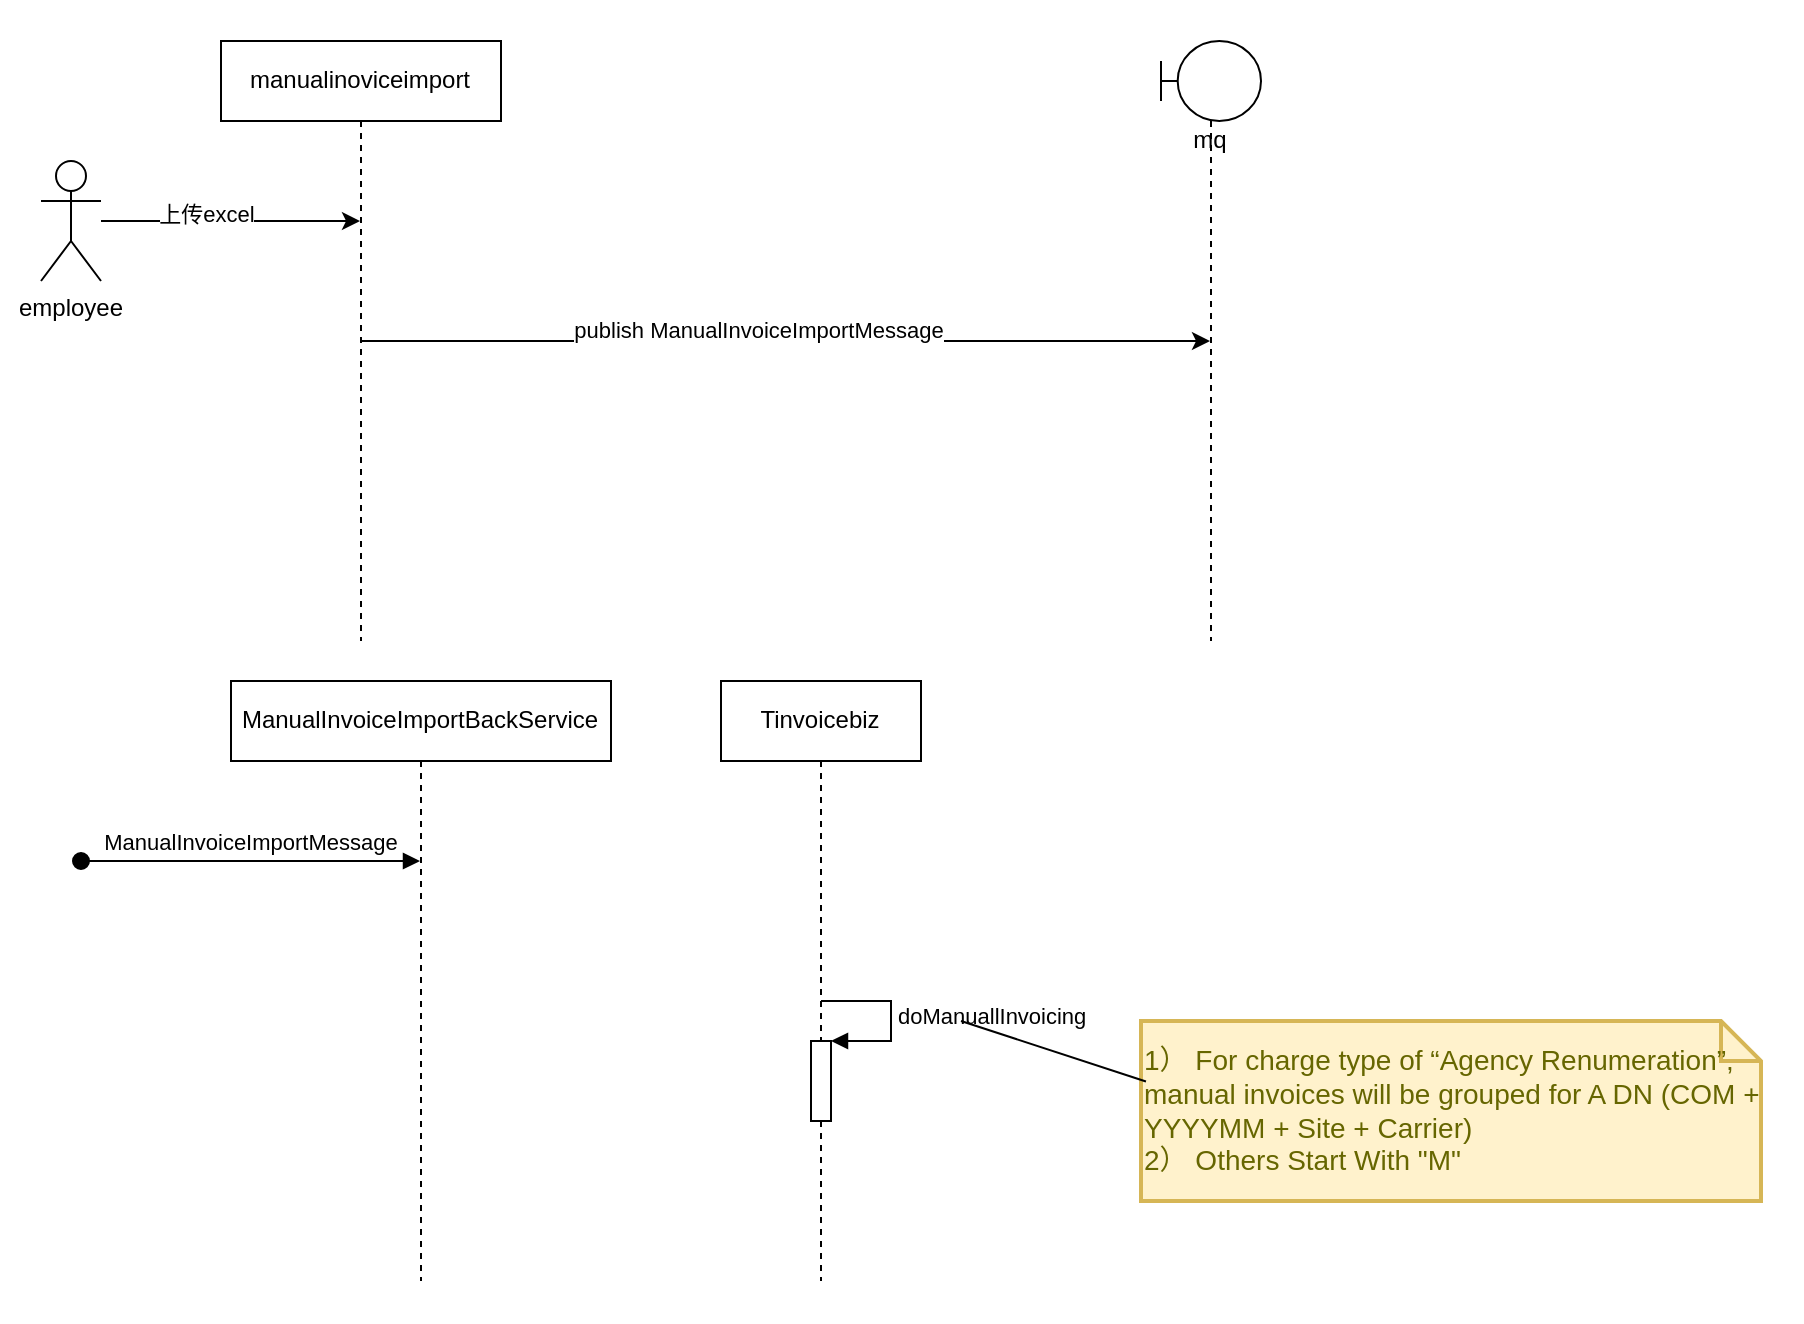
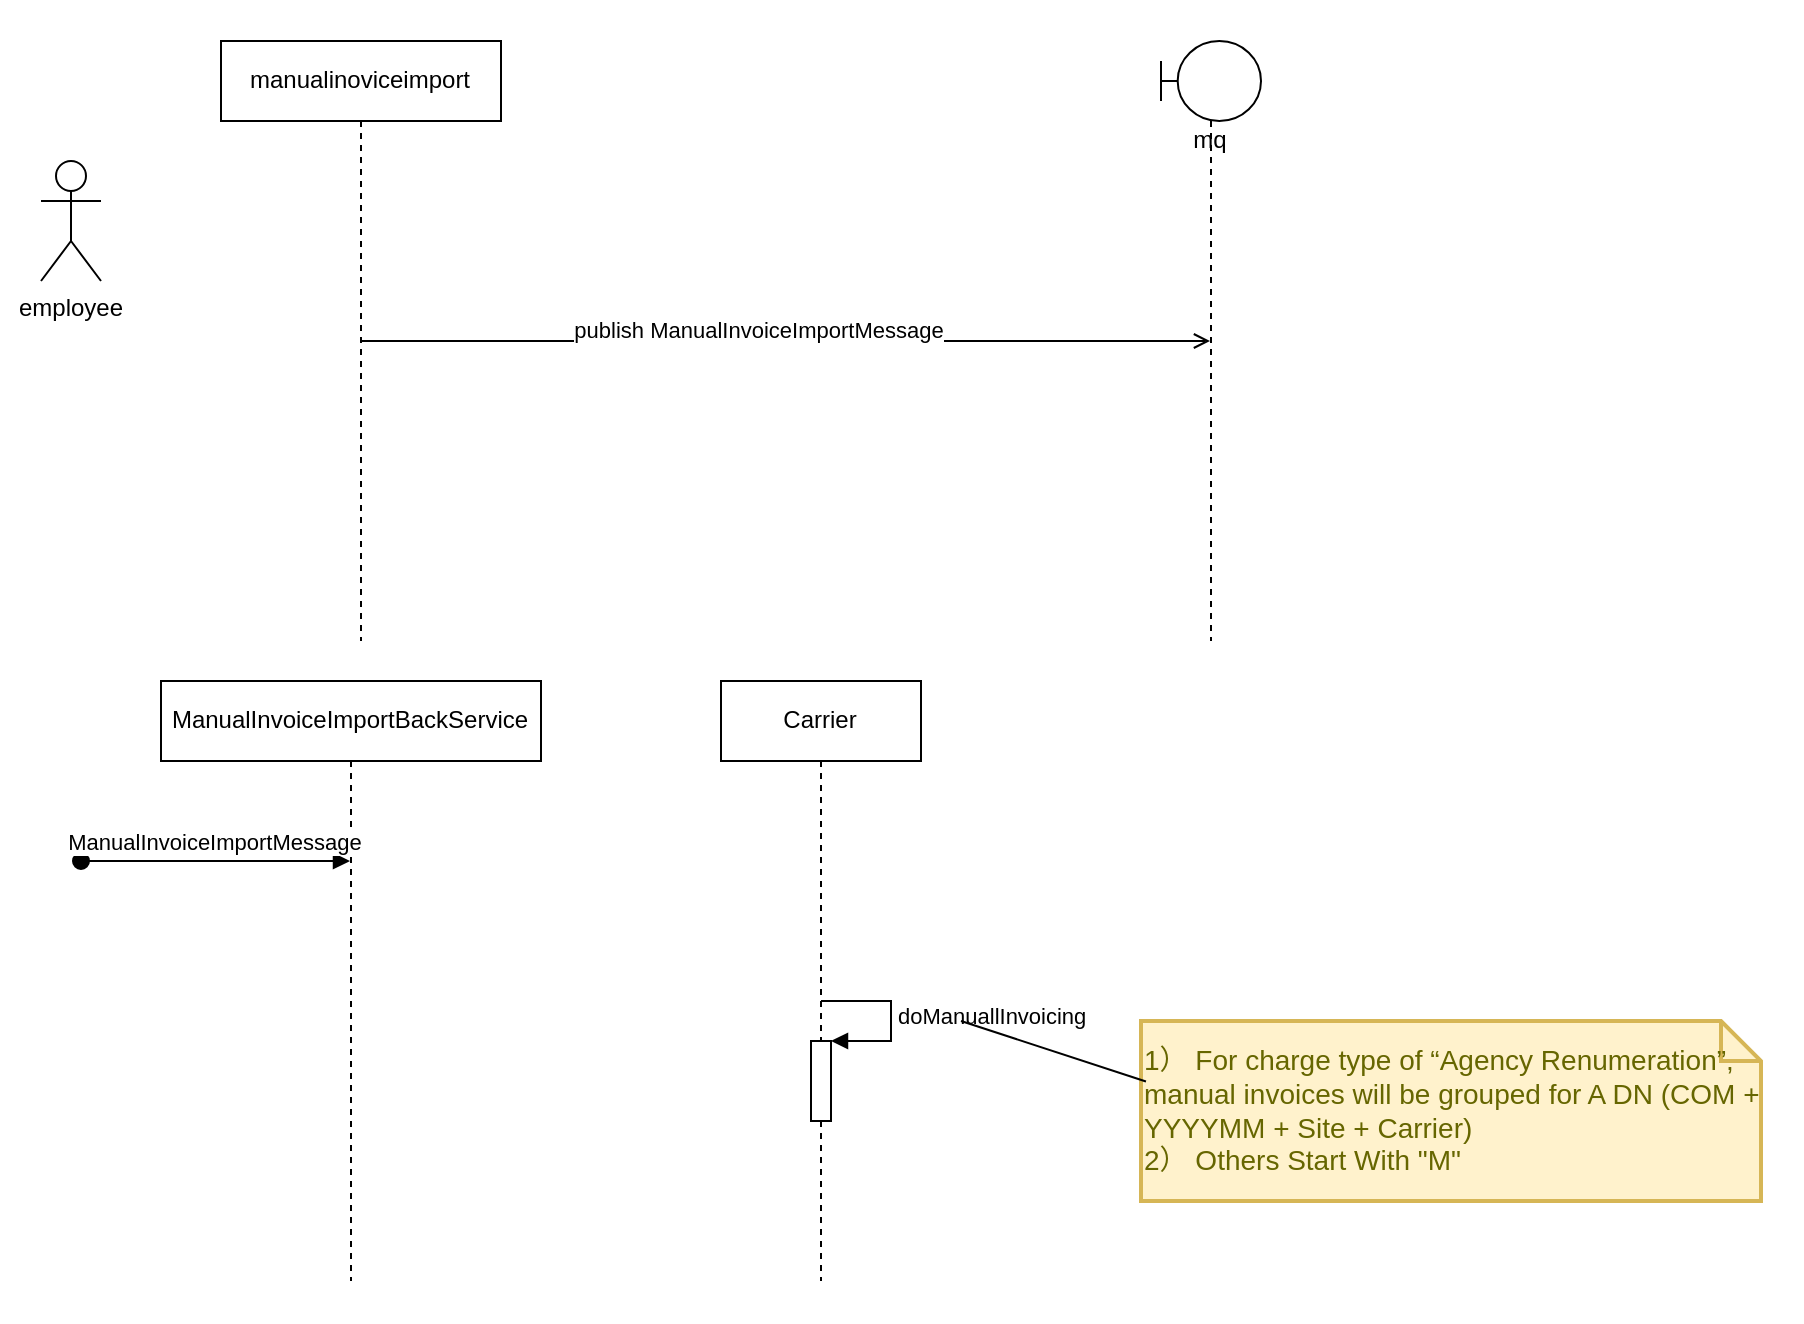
(224, 221) -> none
(1195, 341) -> (1198, 341)
(821, 721) -> (821, 721)
(421, 981) -> (351, 981)
